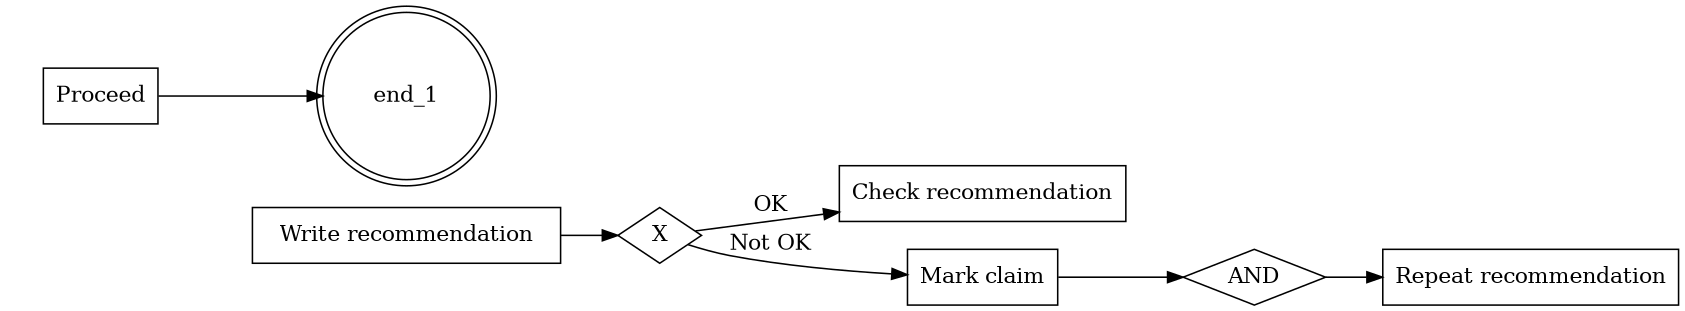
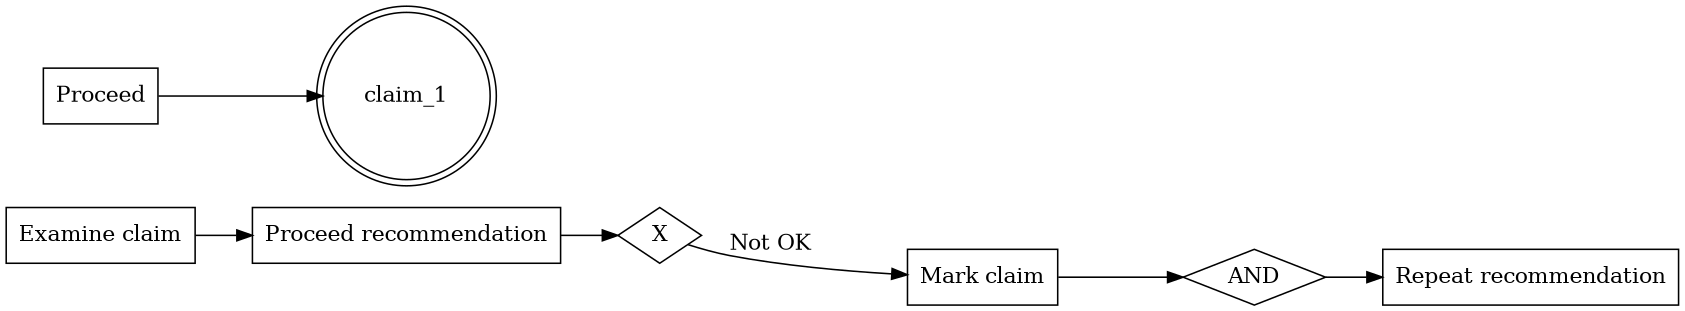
(407, 96) -> (407, 96)
(983, 194) -> none
none -> (101, 235)
(407, 235) -> (407, 235)
